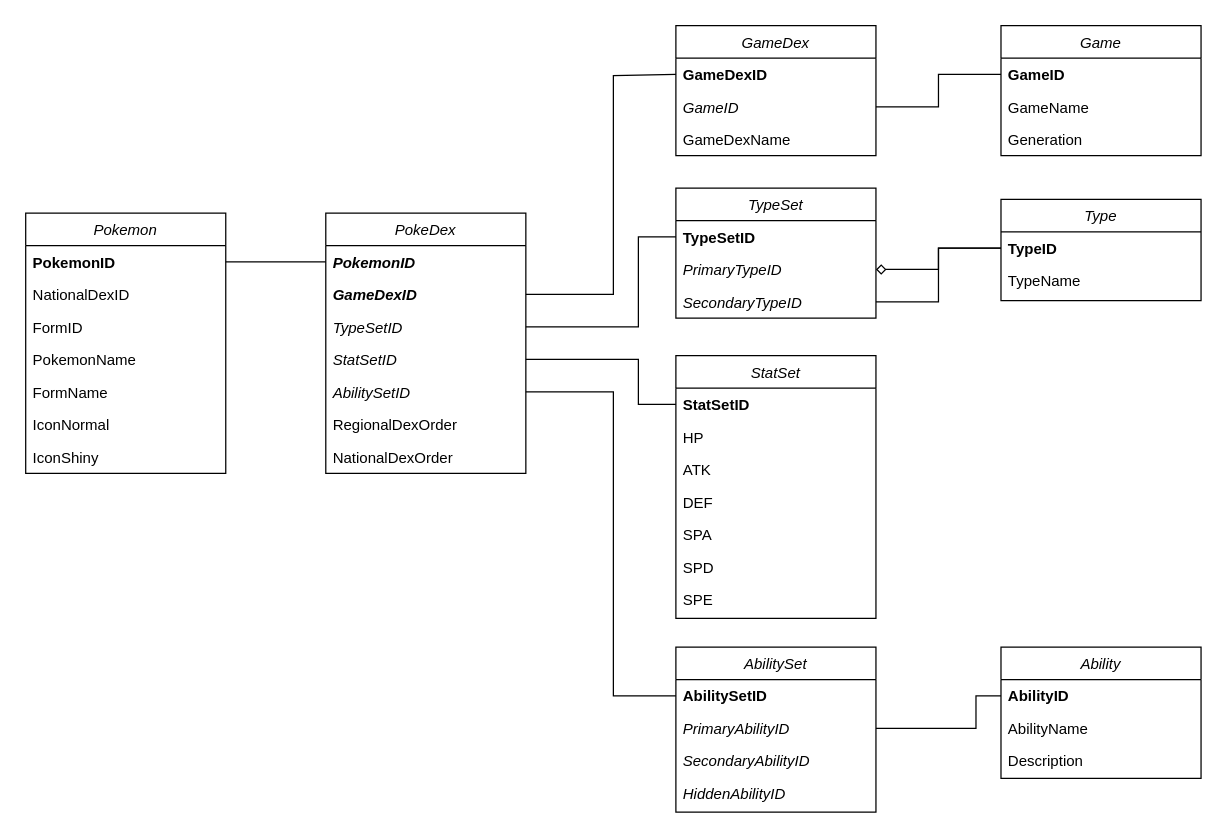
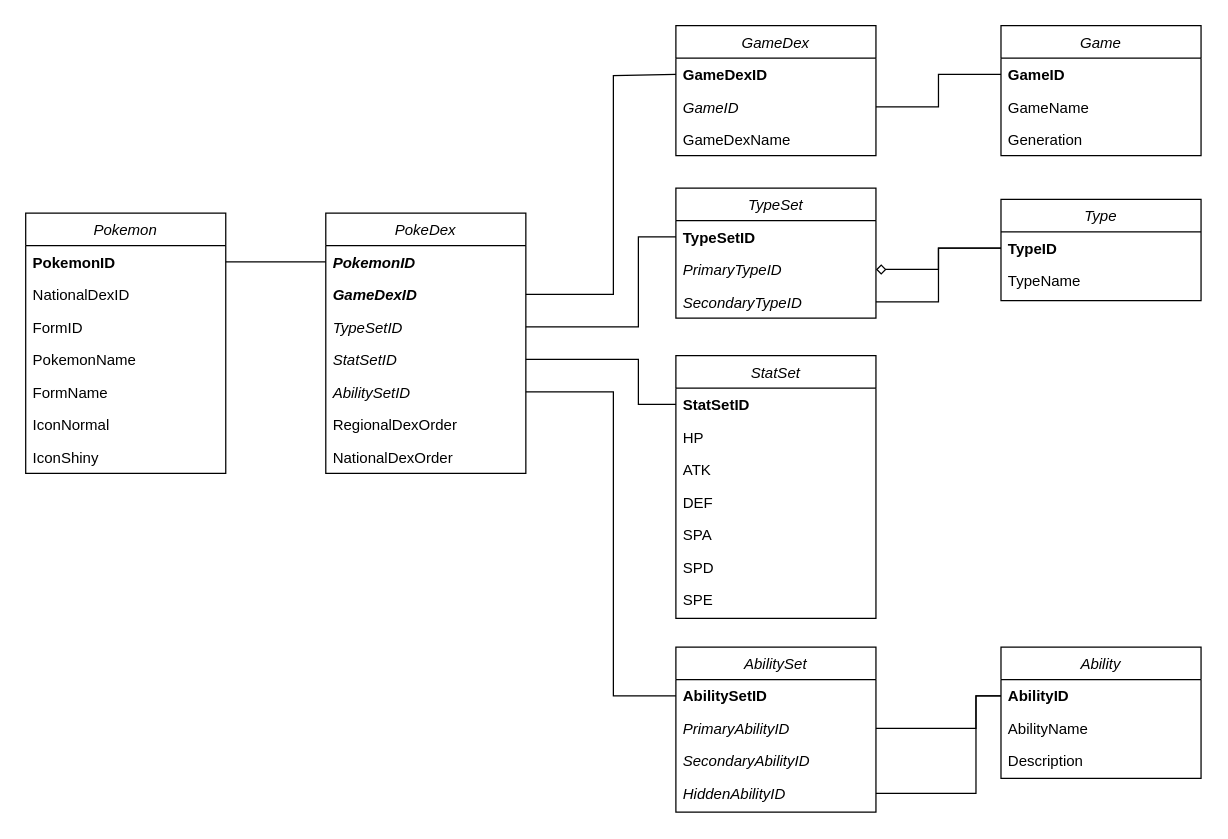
none -> (959, 793)
